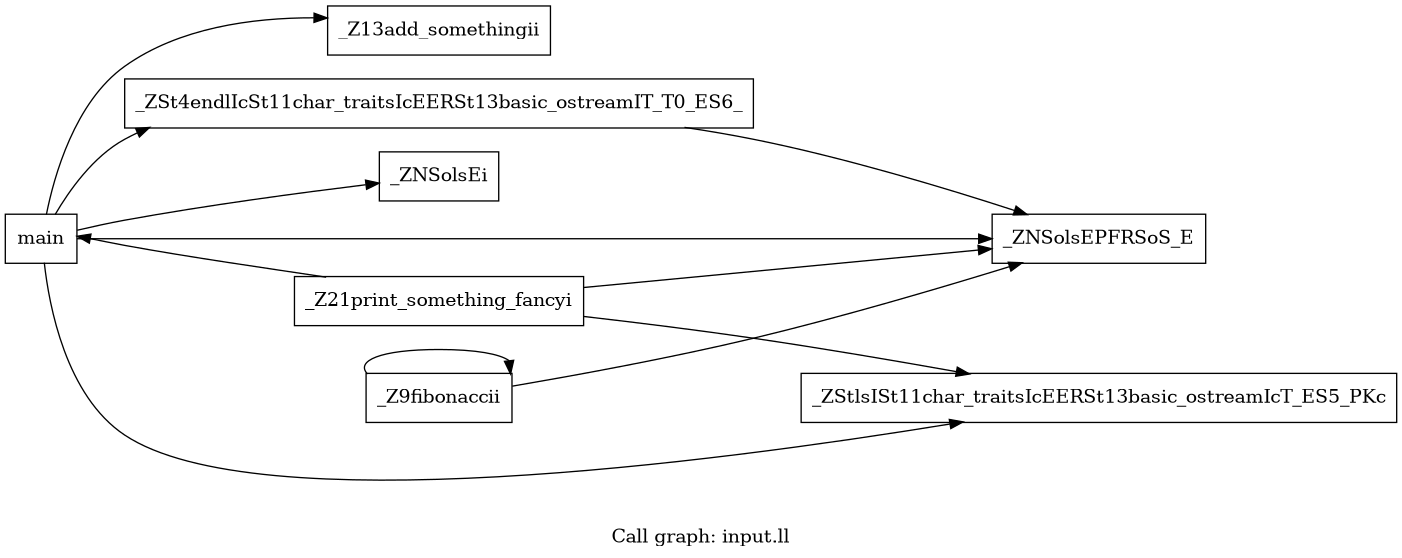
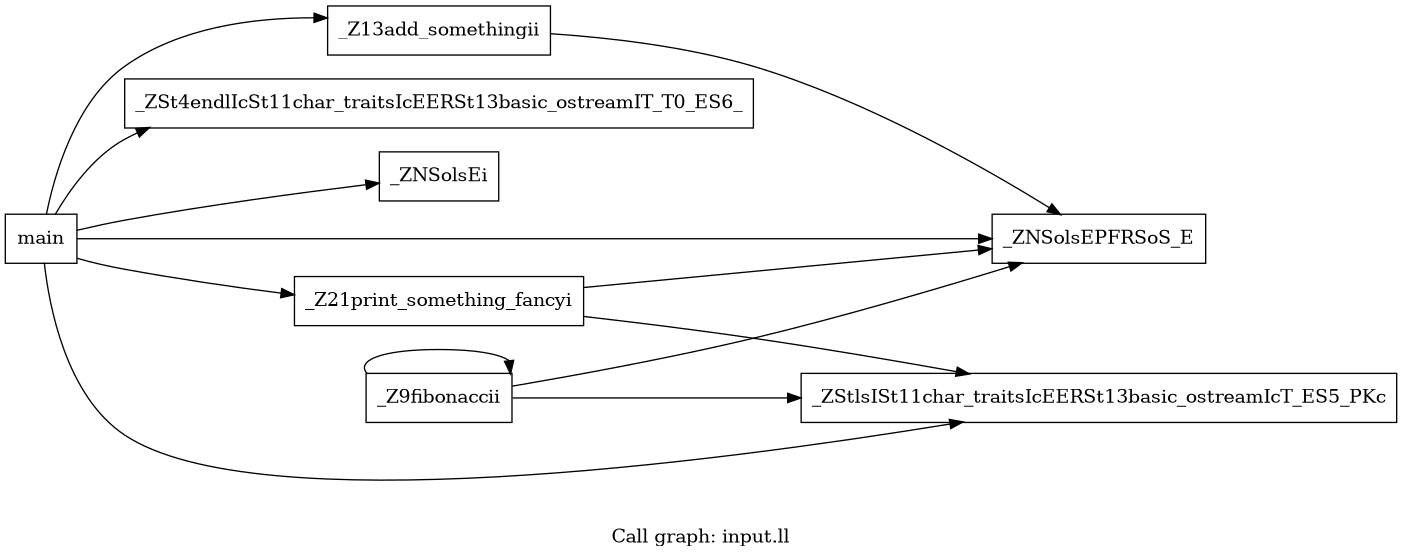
(851, 162) -> (811, 87)
(208, 259) -> (179, 278)
none -> (650, 398)
